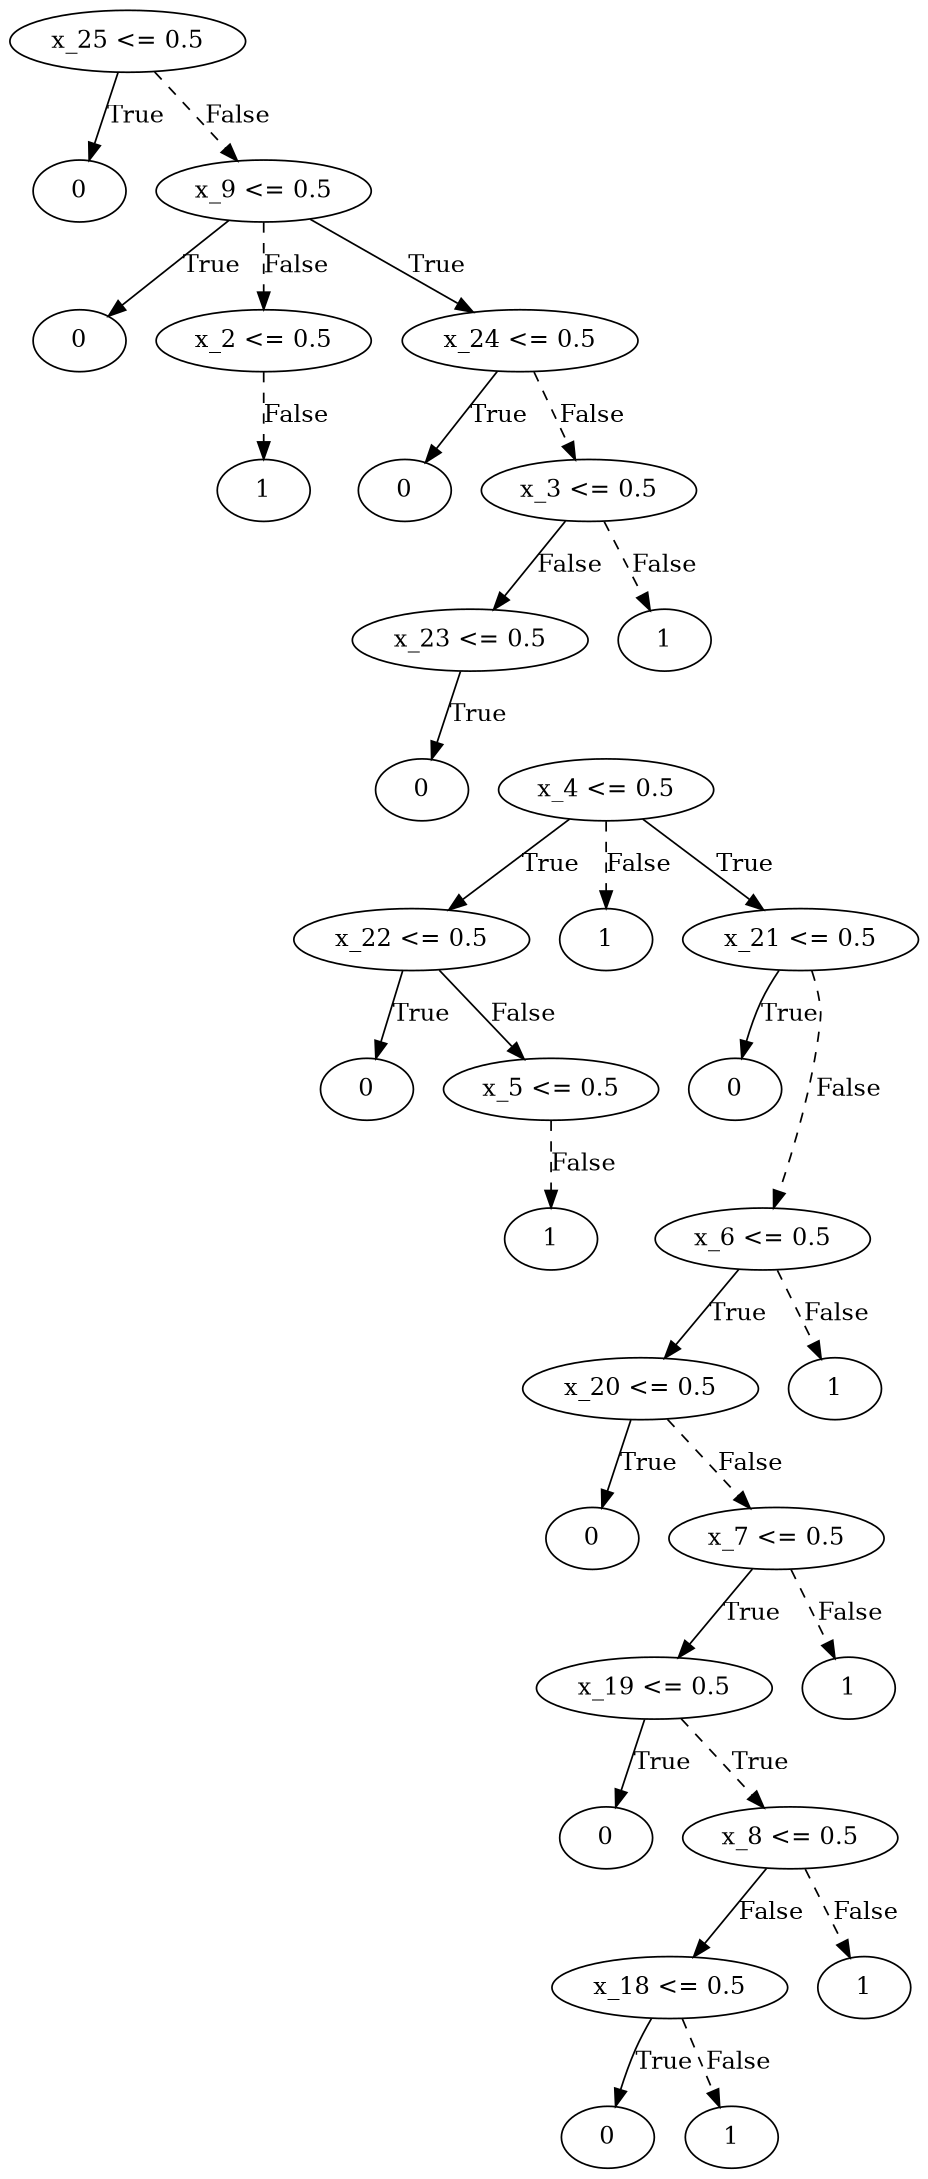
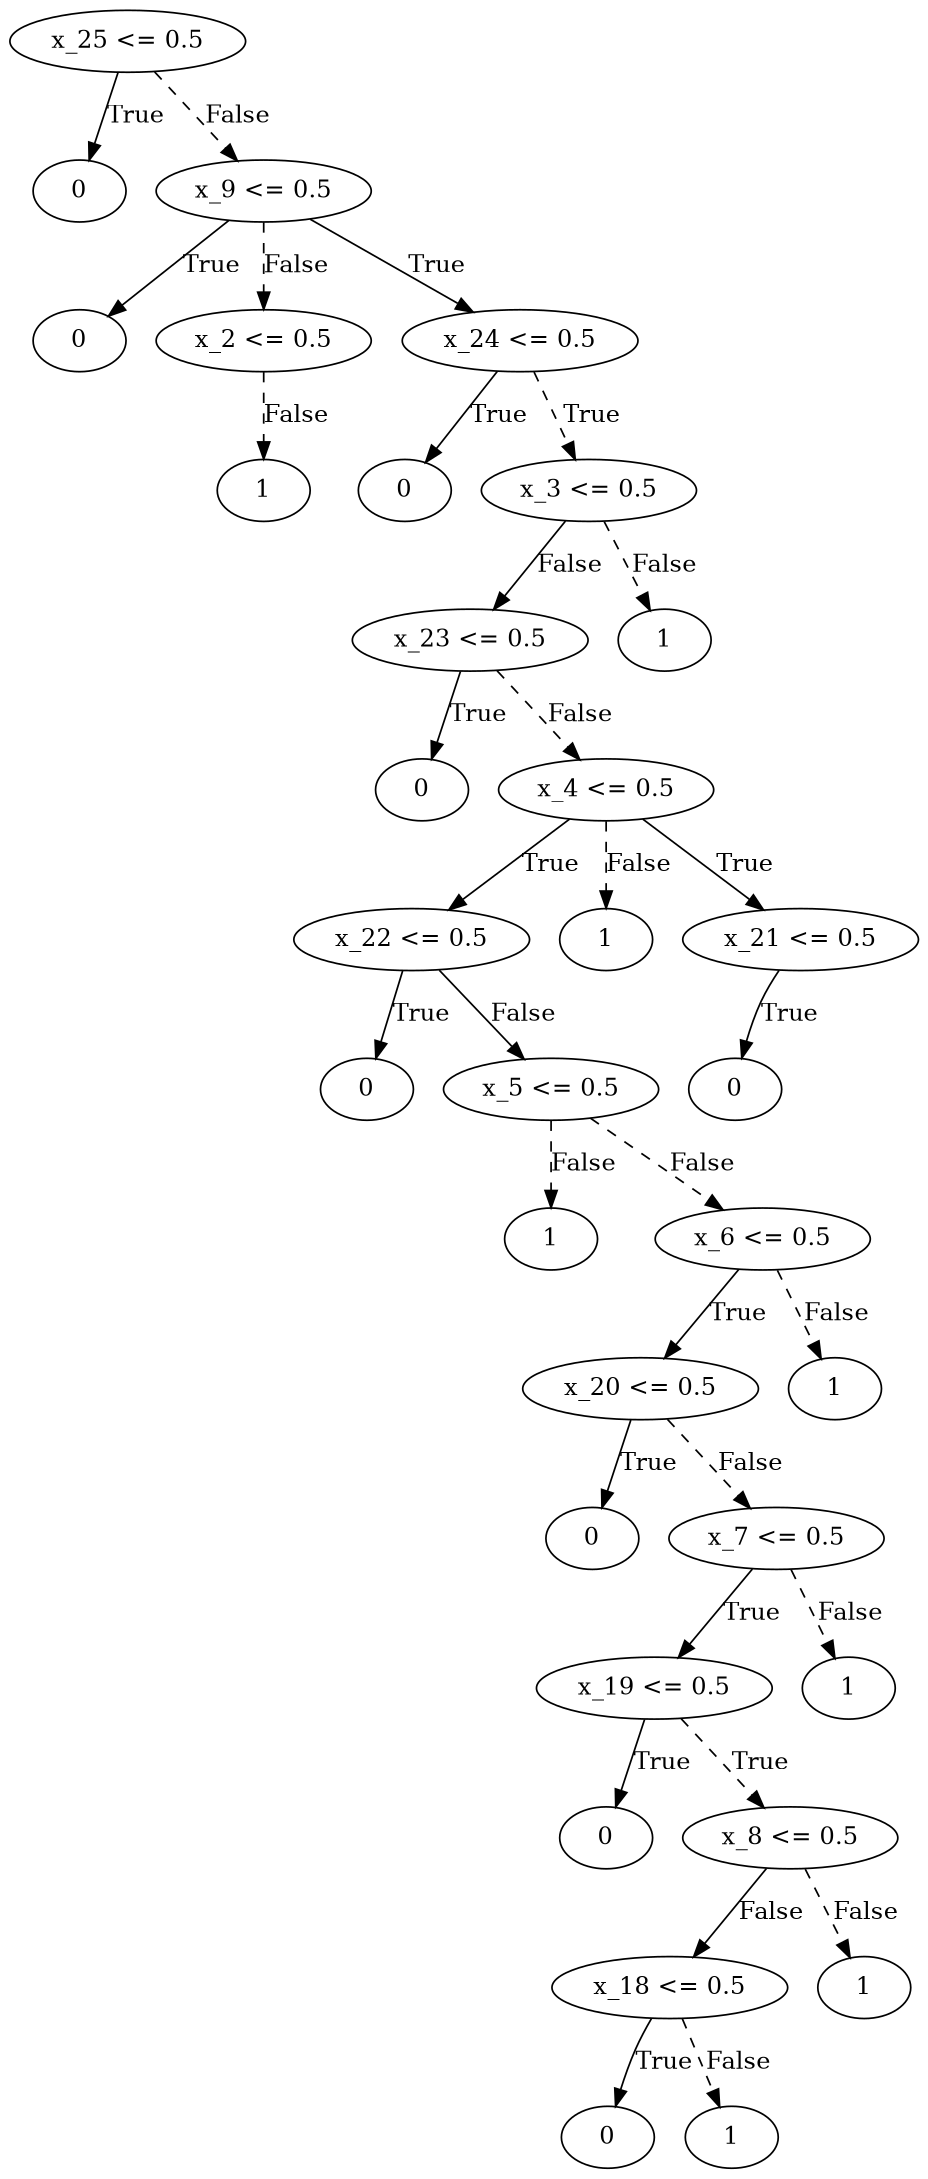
(592, 416) -> (592, 416)
none -> (532, 709)
(810, 1082) -> (649, 1159)
